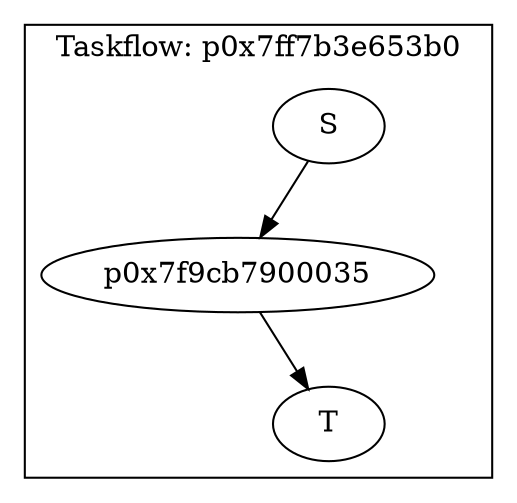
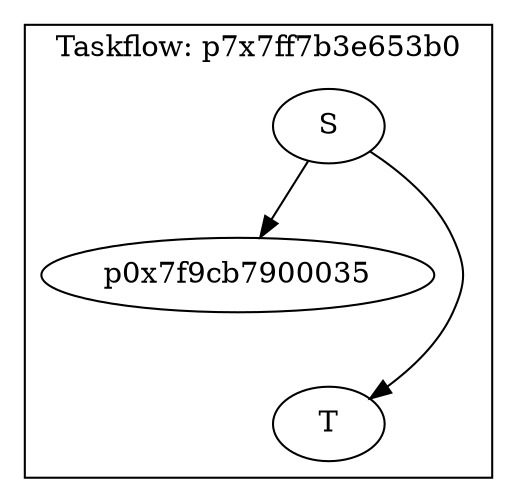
(259, 49) -> (259, 49)
(278, 342) -> (462, 265)
